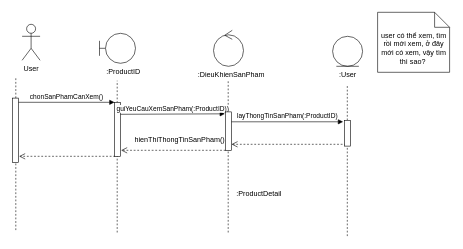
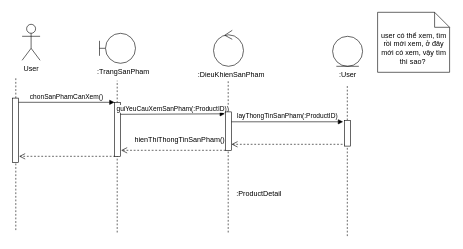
(123, 72) -> (123, 72)
